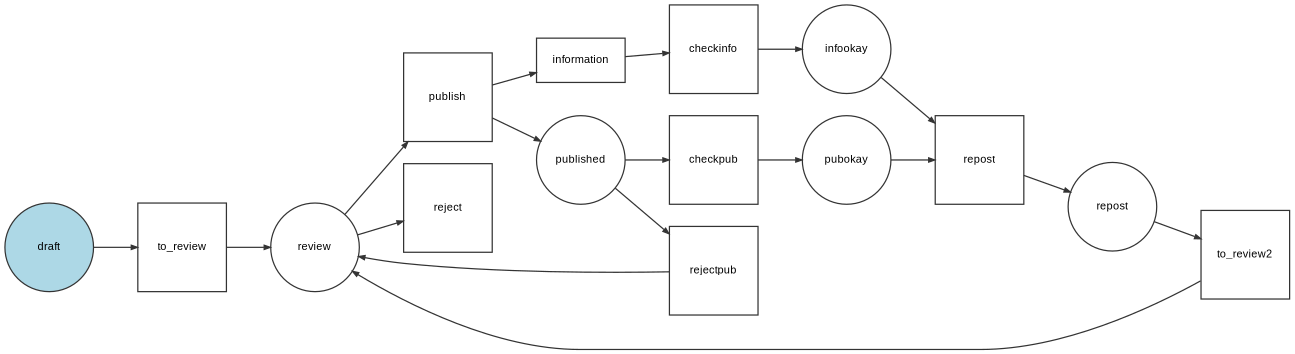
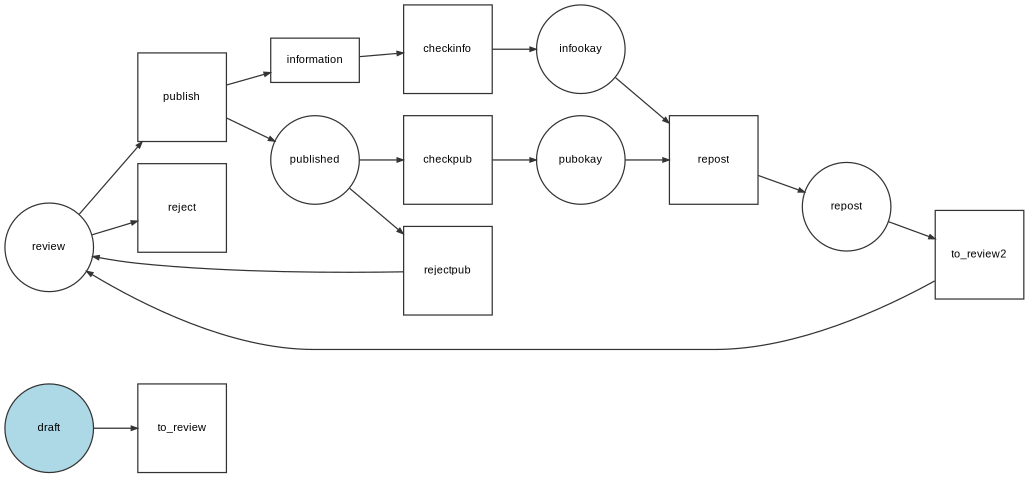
(245, 247) -> none
